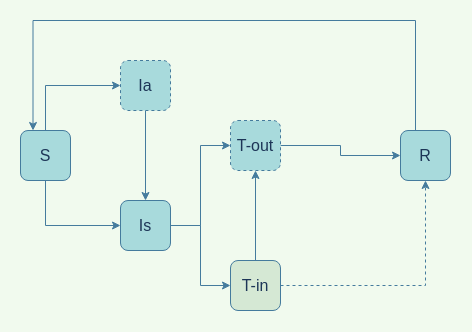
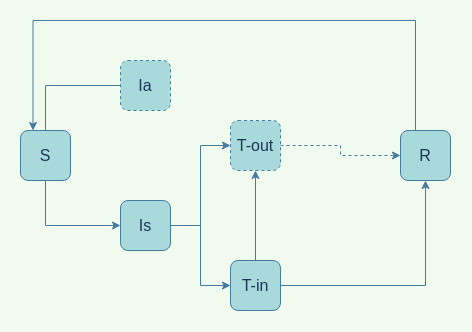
(112, 86) -> (114, 86)
(341, 146) -> (341, 146)
(146, 152) -> none
(256, 286) -> (256, 286)
(402, 286) -> (402, 286)
